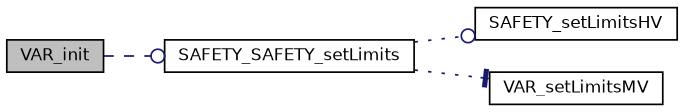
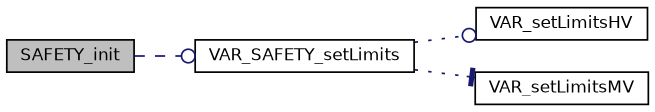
(576, 24) -> (562, 24)
(55, 56) -> (70, 56)
(289, 56) -> (305, 56)
